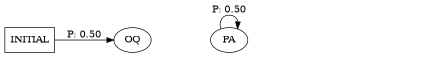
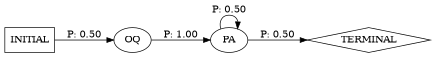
none -> (177, 40)
none -> (369, 40)
